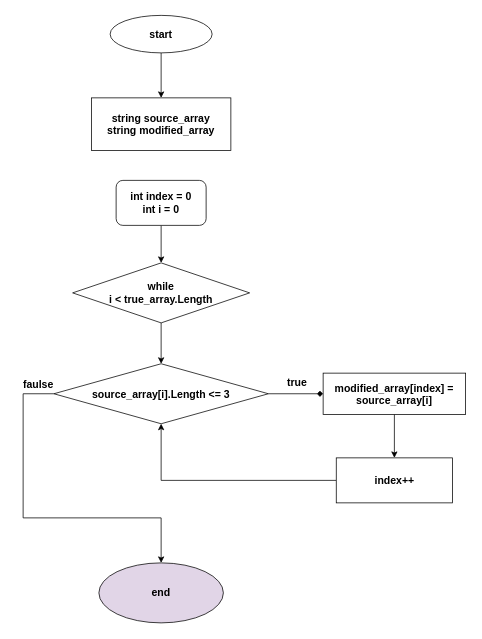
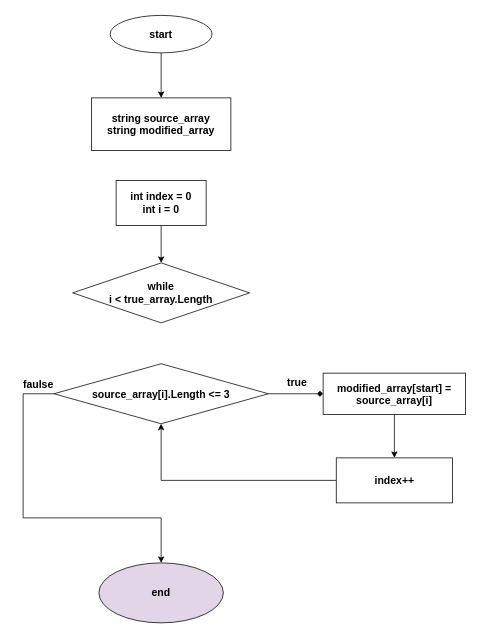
(161, 203) -> (161, 203)
(161, 357) -> none
(394, 394) -> (394, 394)
